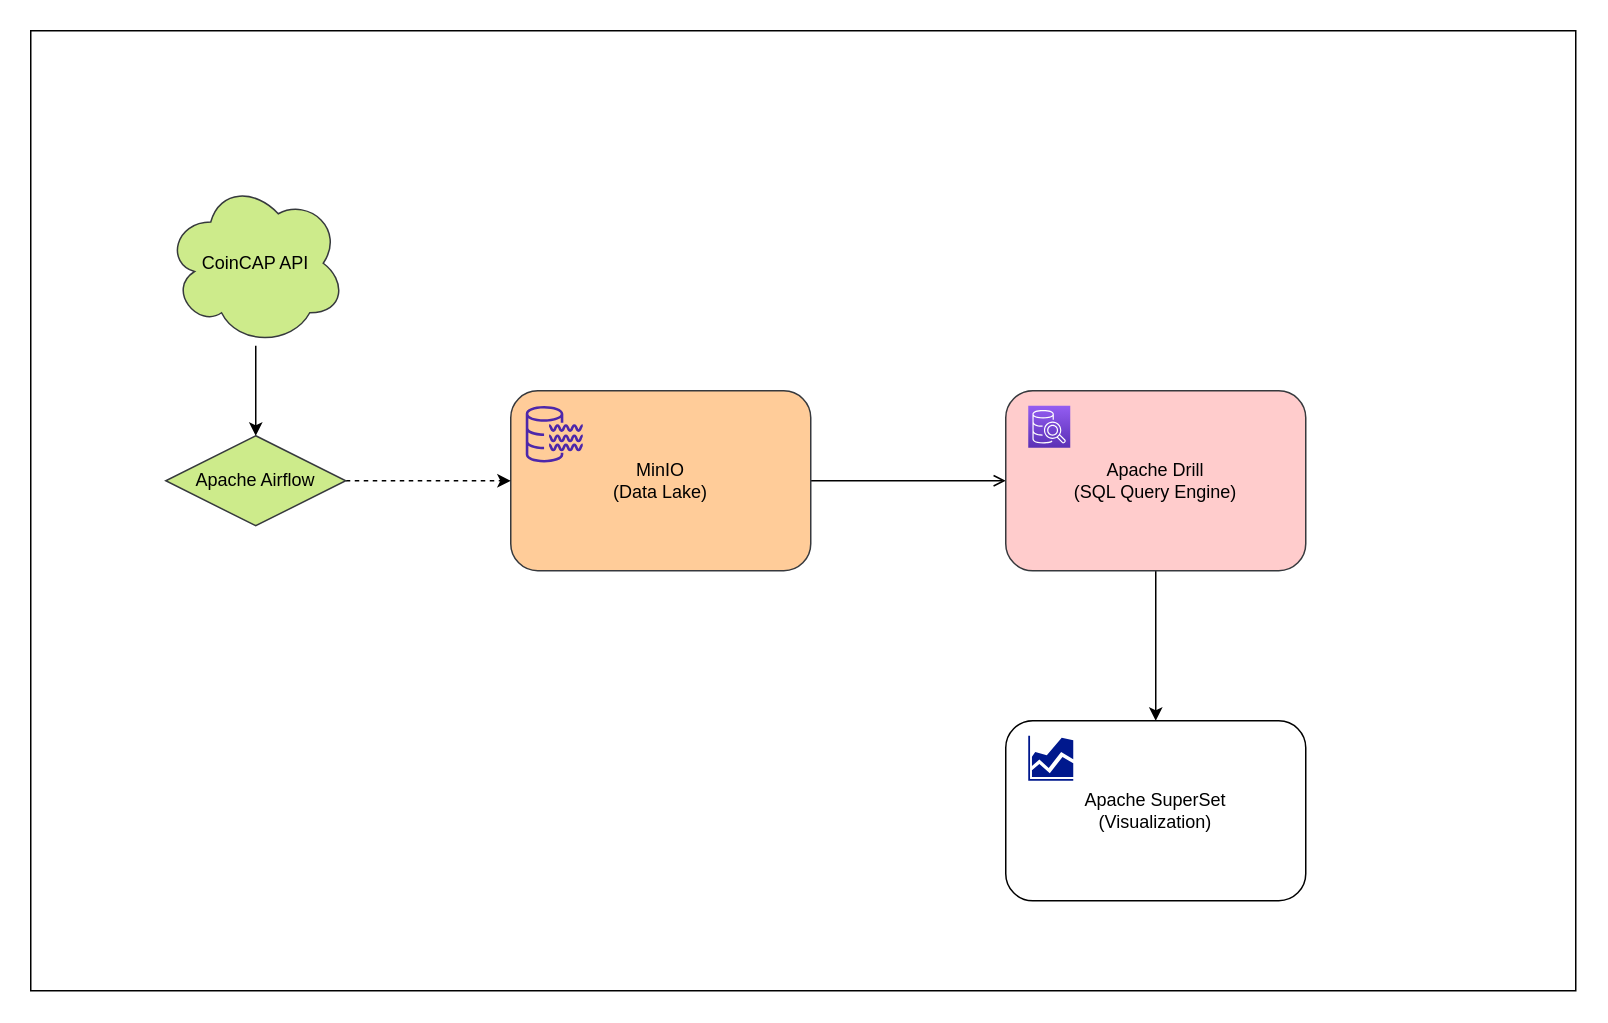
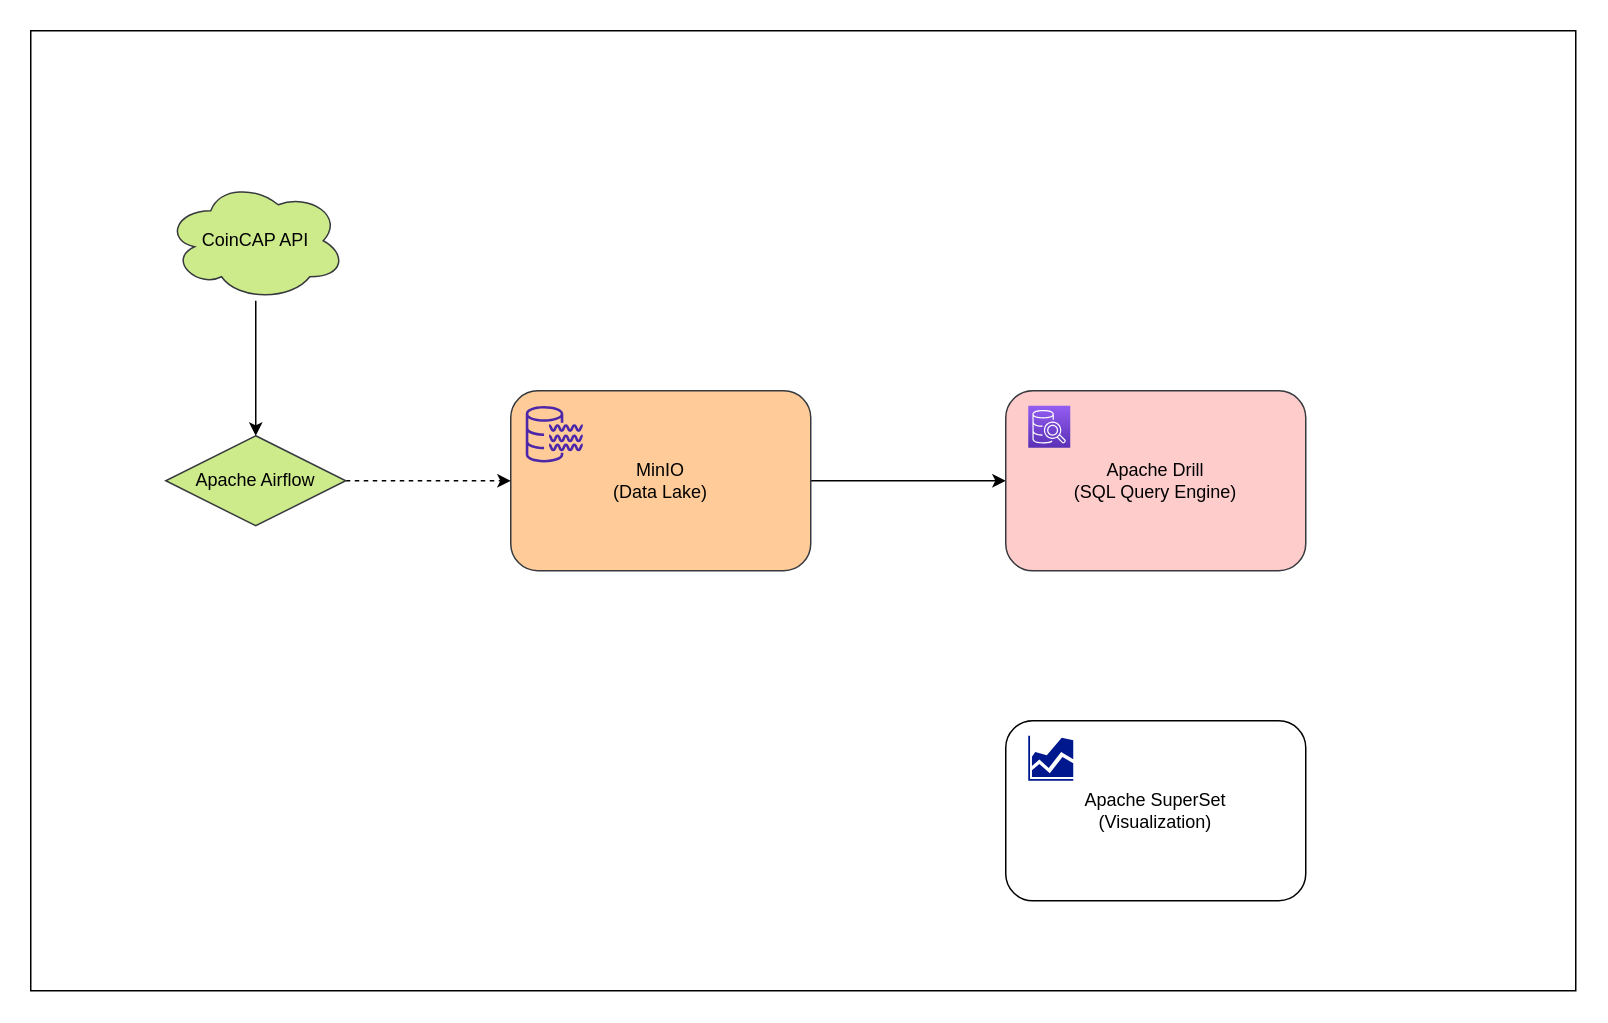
(256, 263) -> (256, 241)
(996, 481) -> (994, 481)
(1156, 641) -> none
